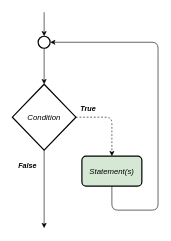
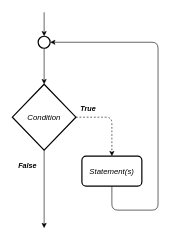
(112, 171) -> (112, 171)
